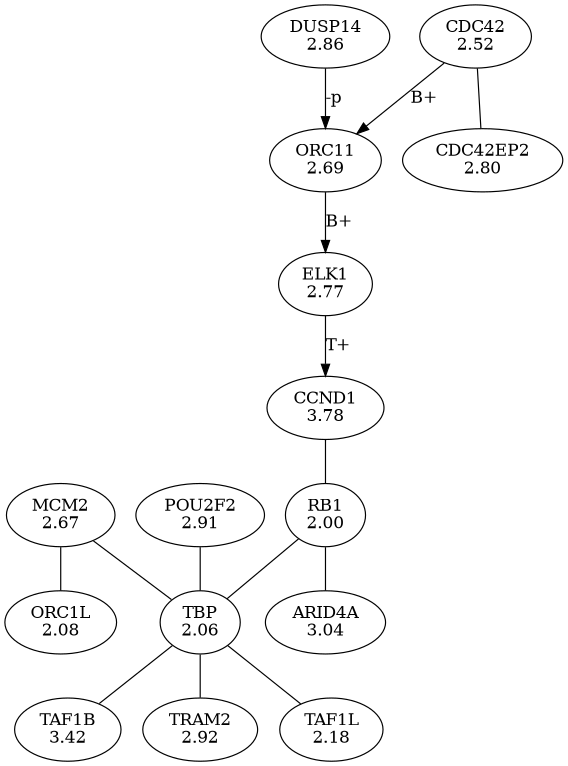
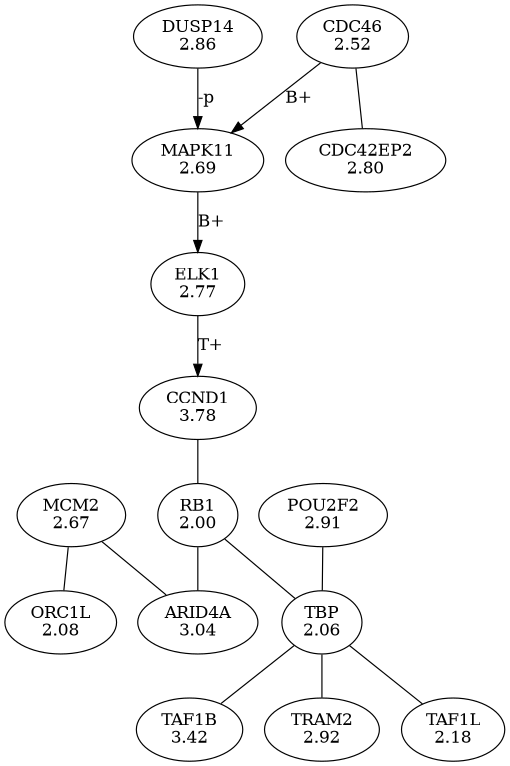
(476, 36) -> (353, 36)
(325, 160) -> (198, 160)
(132, 570) -> (134, 568)
